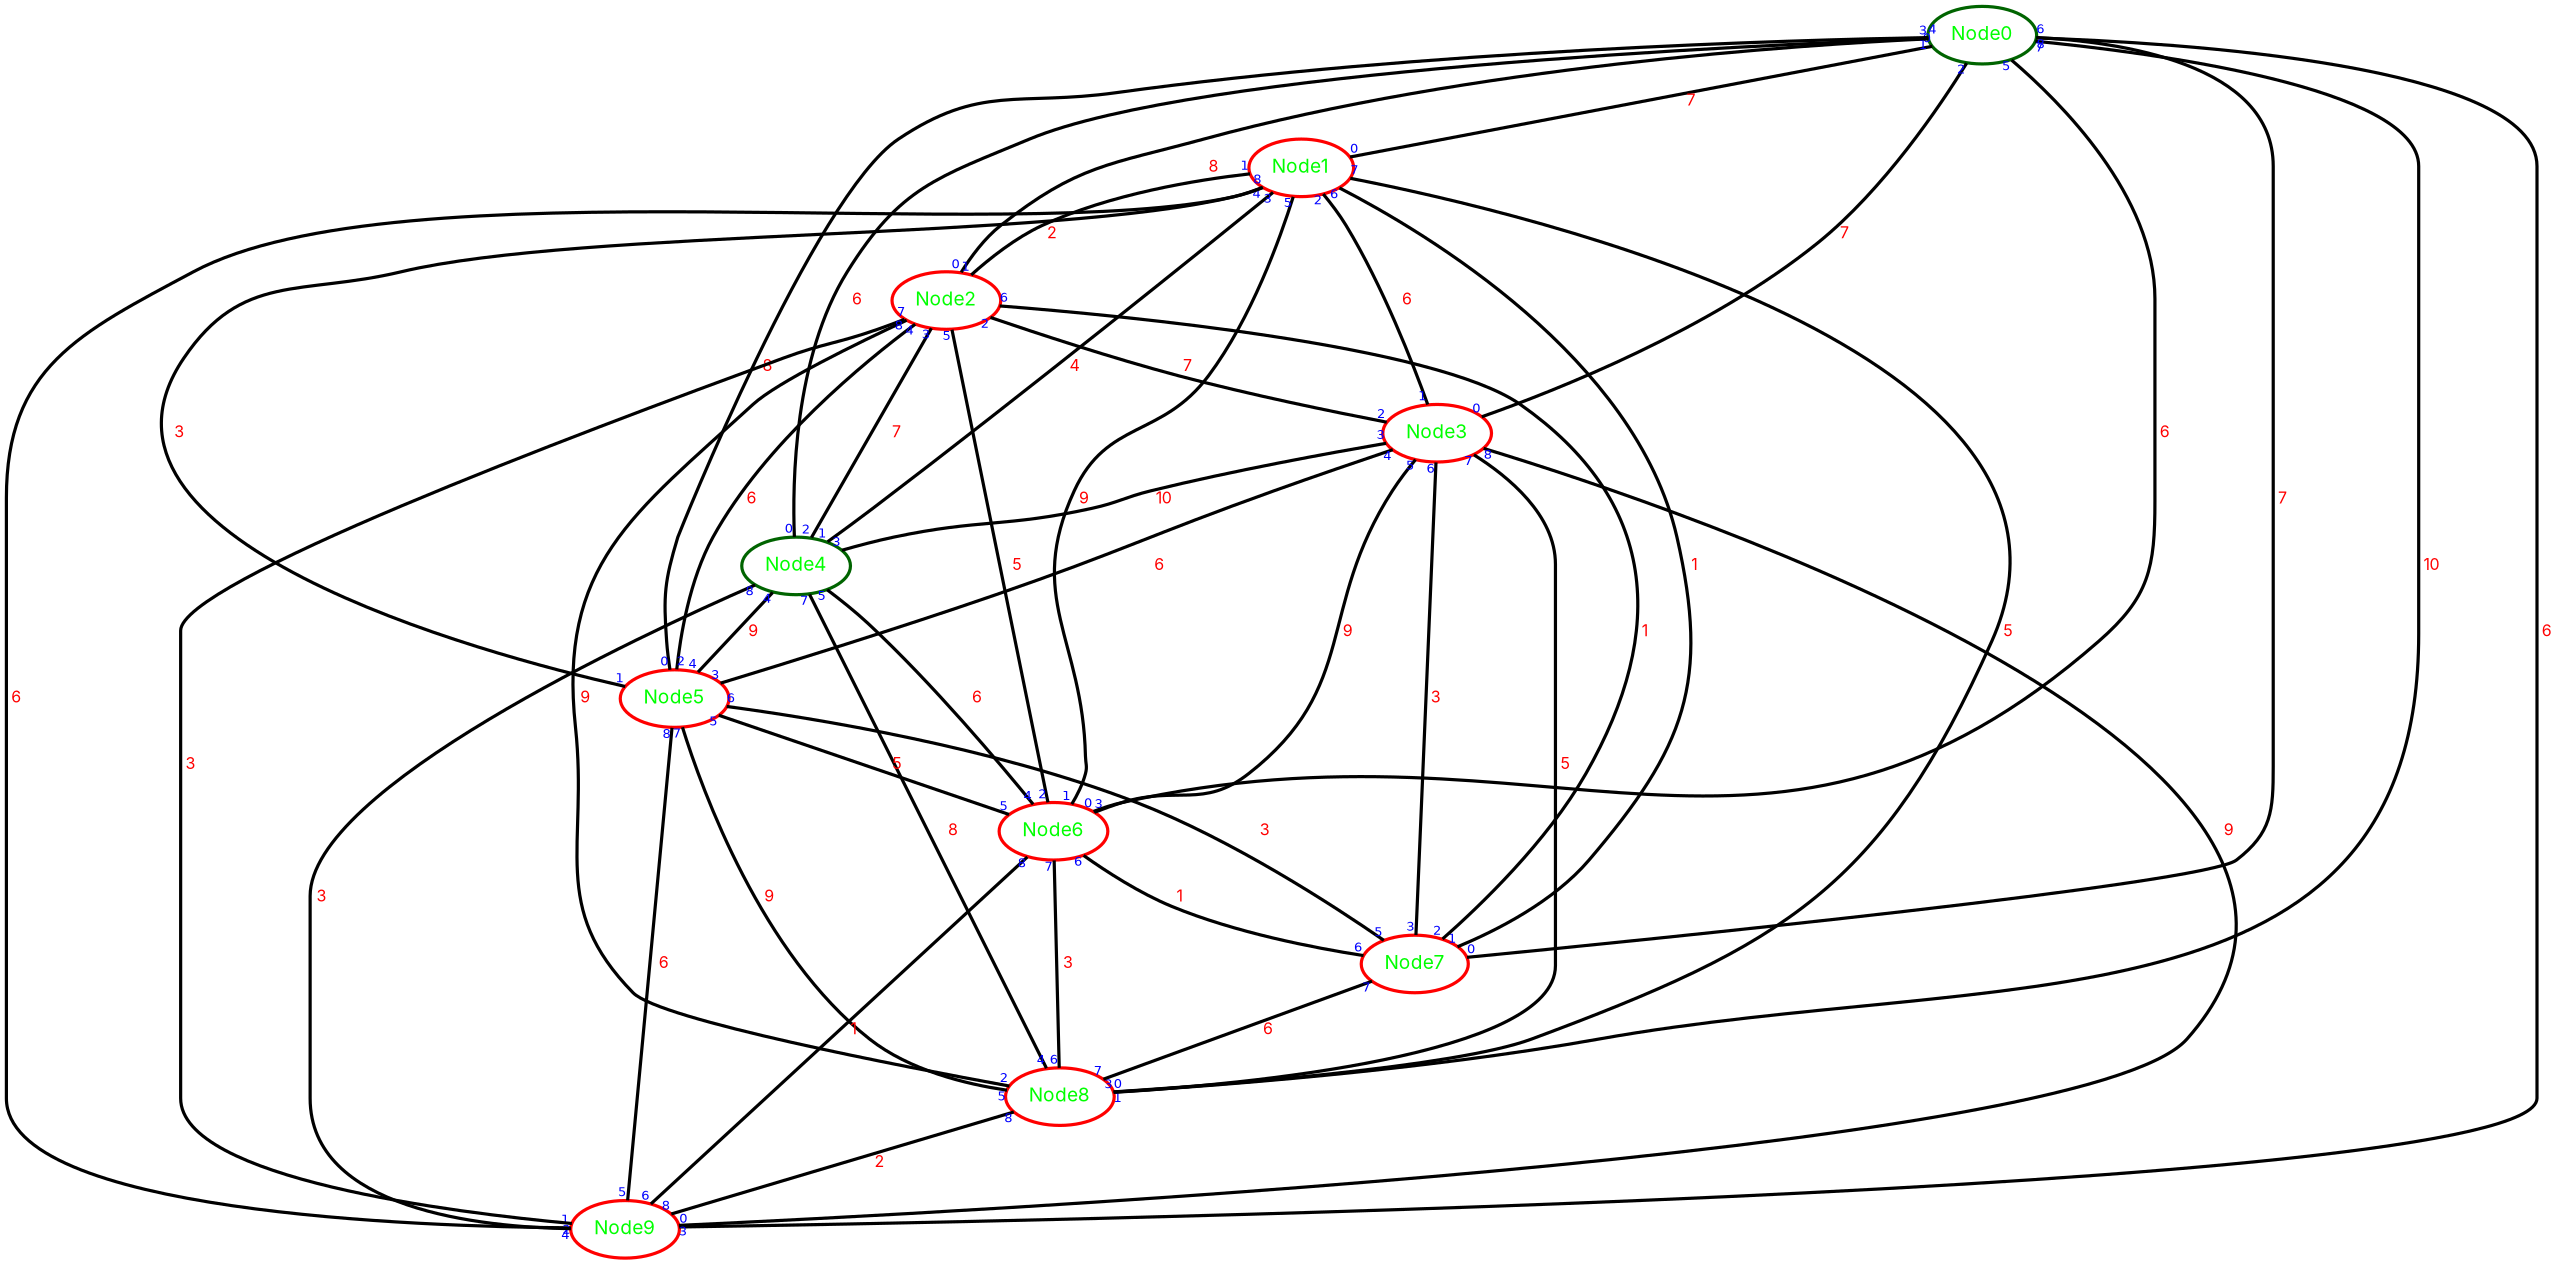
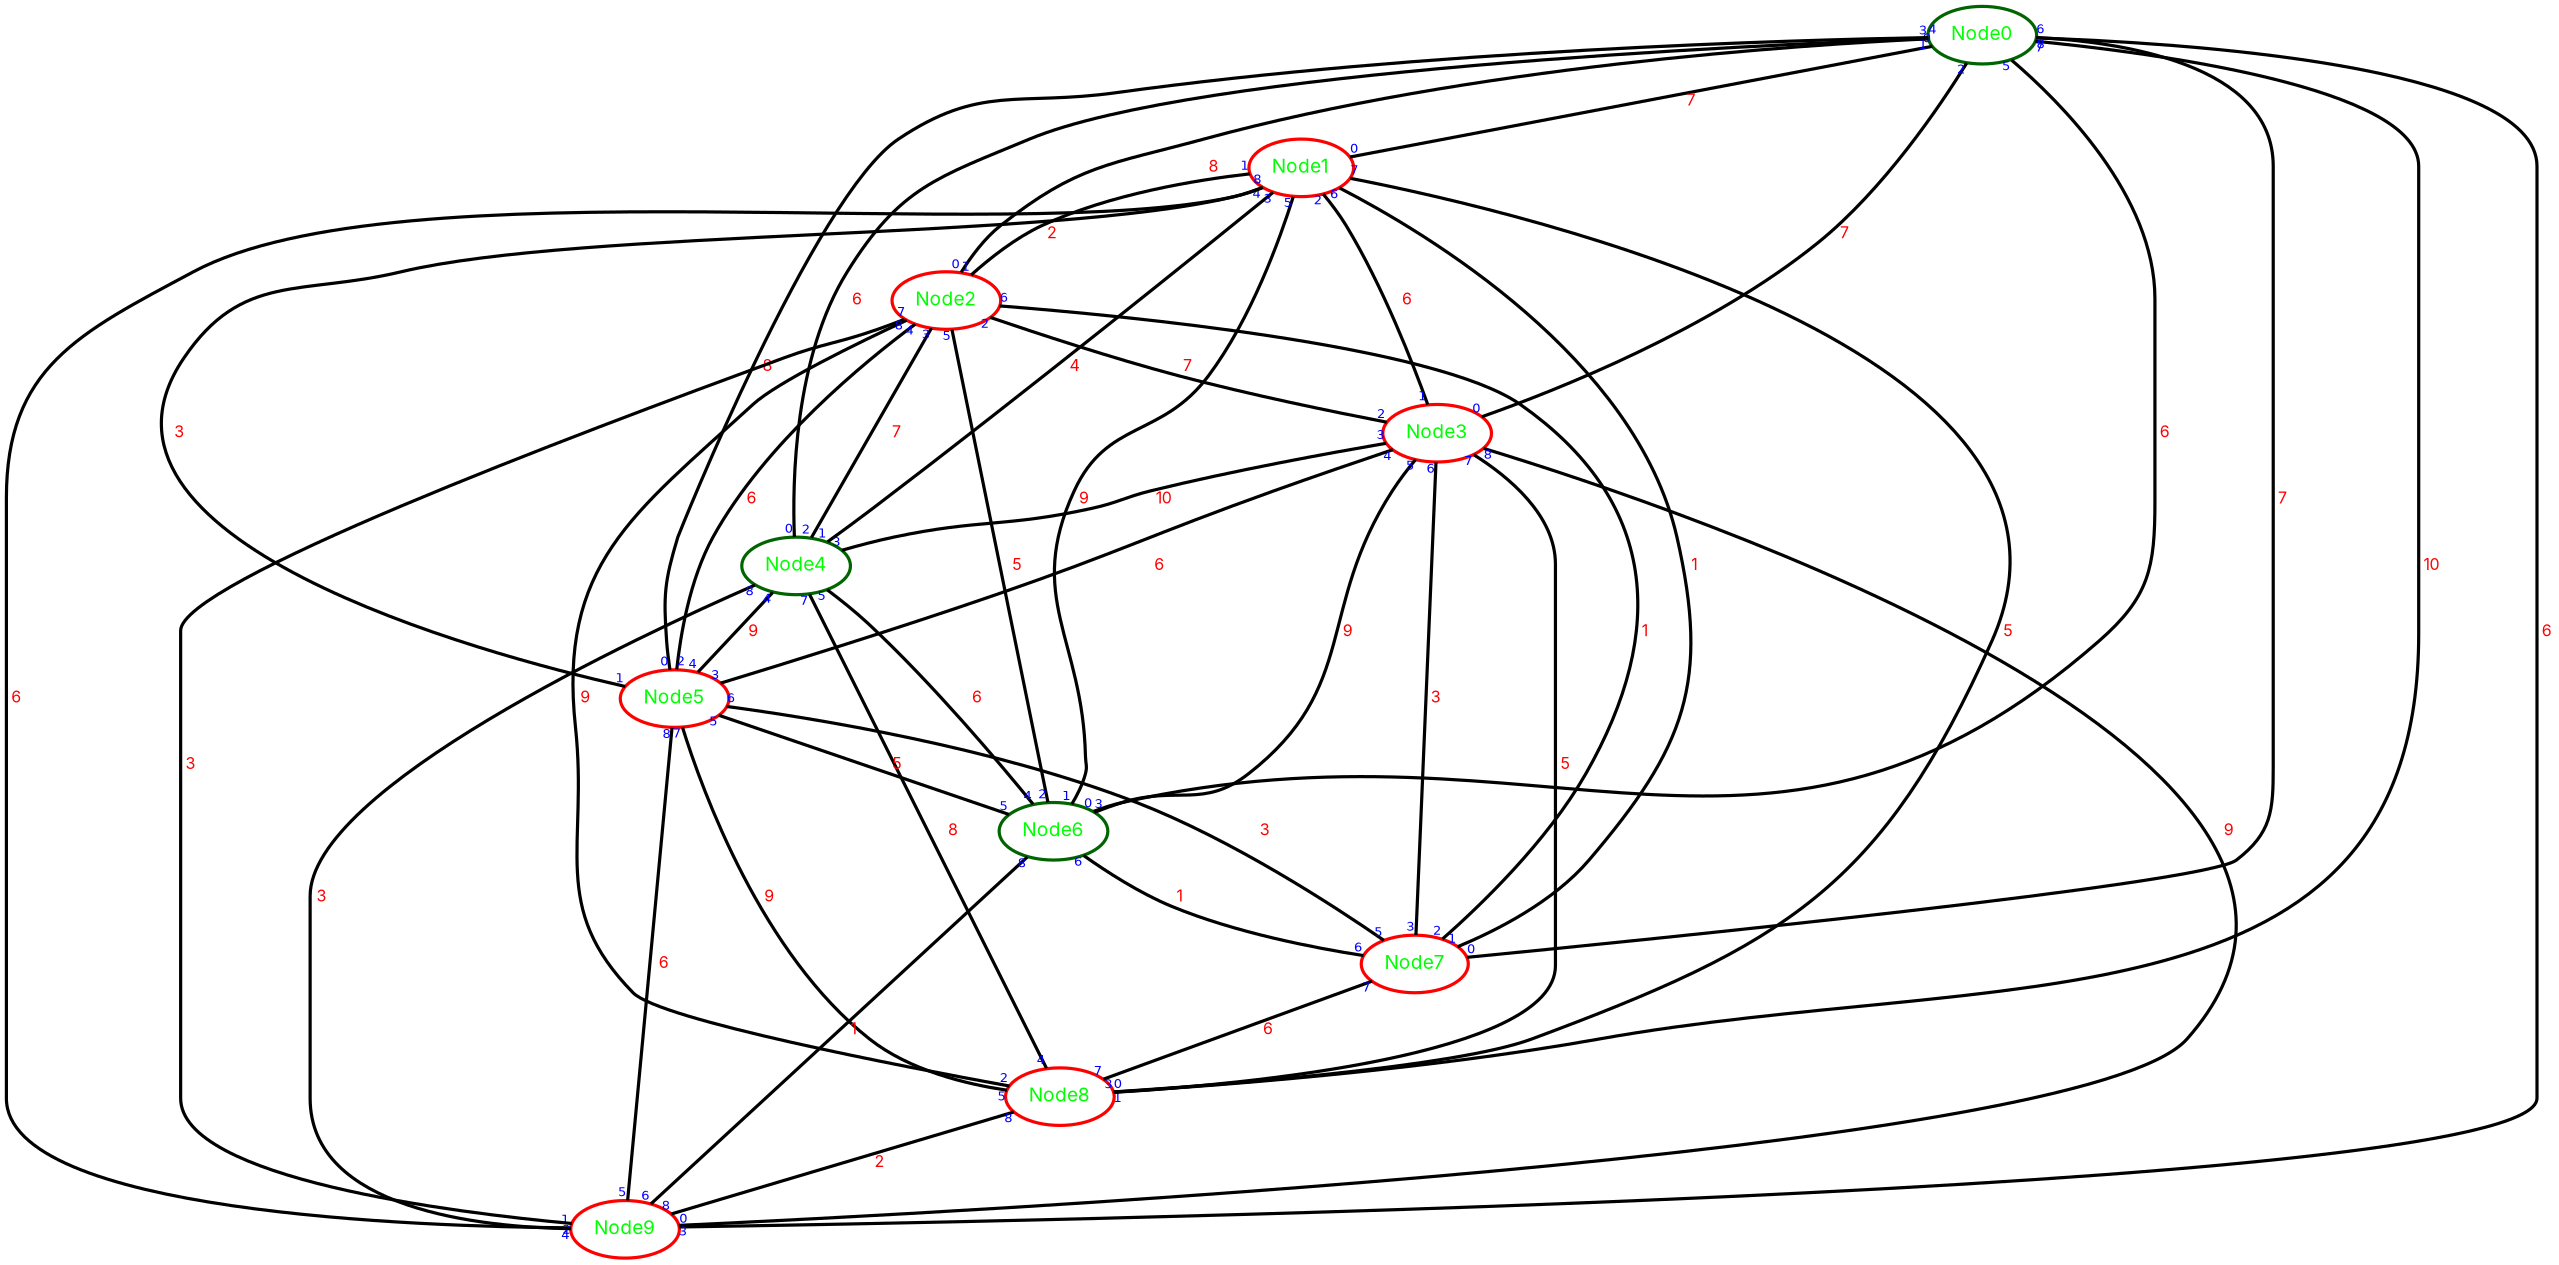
(1053, 831) -> (1053, 831)
(1057, 964) -> none
